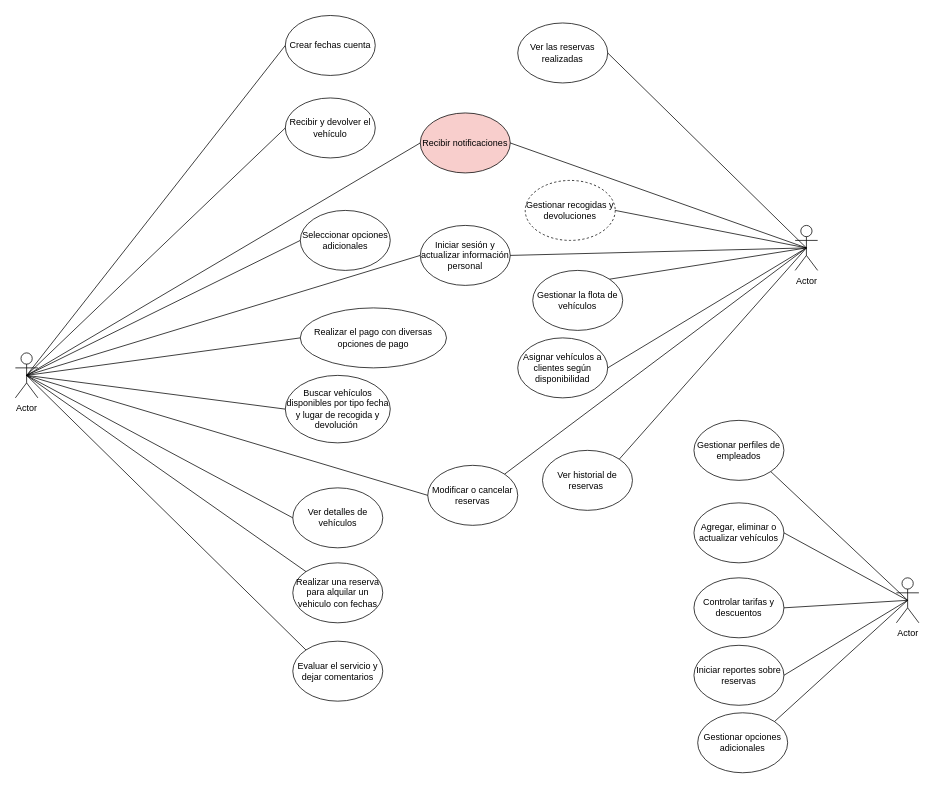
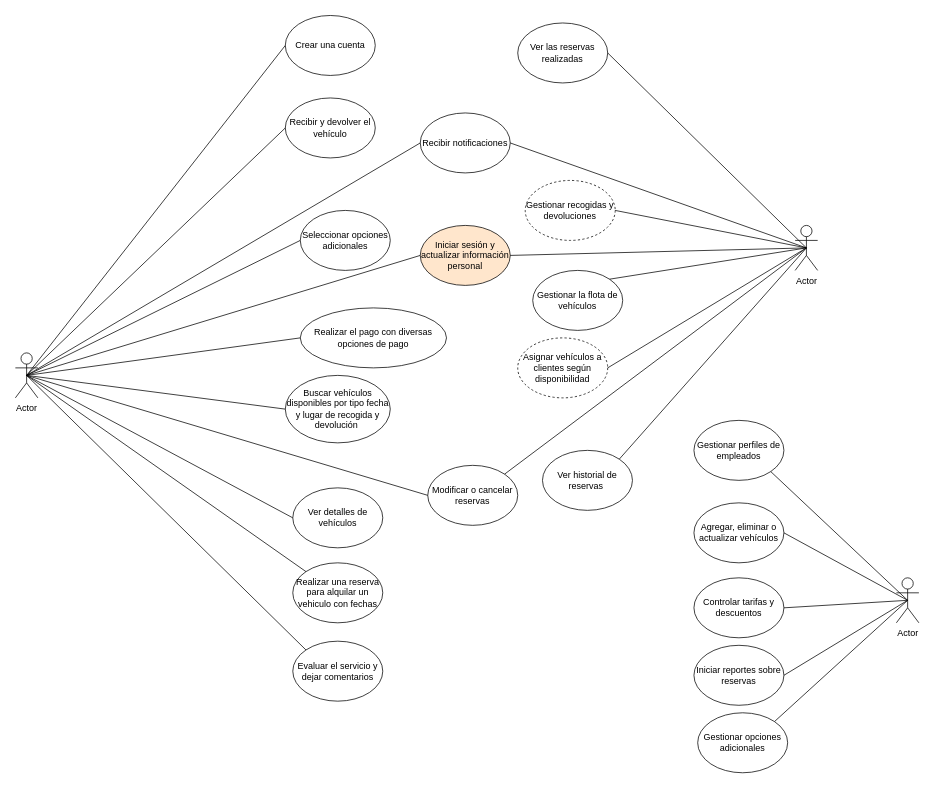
(330, 45) -> (330, 45)
(465, 143) -> (465, 143)
(465, 255) -> (465, 255)
(563, 368) -> (563, 368)
